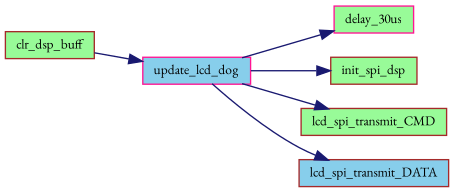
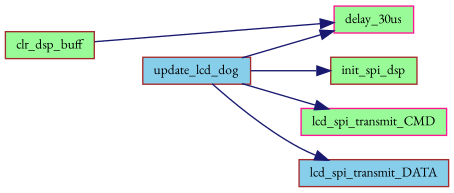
(112, 56) -> (207, 33)
(197, 71) -> (197, 71)
(374, 122) -> (374, 122)
